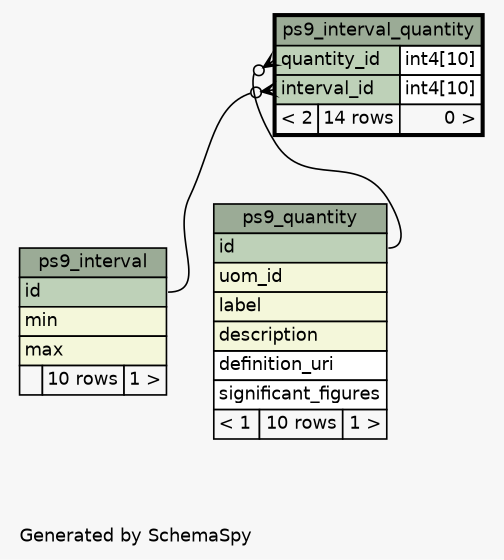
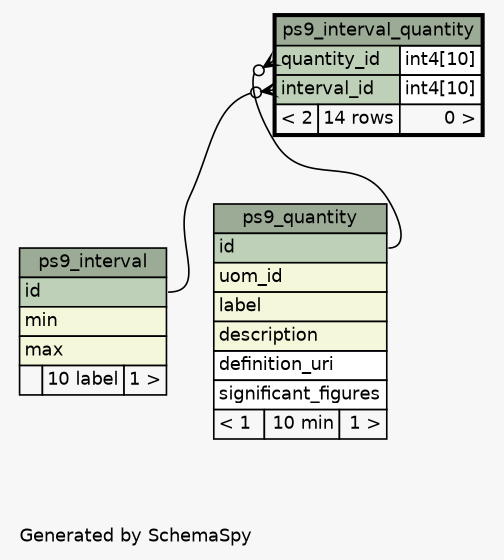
(83, 379) -> (83, 379)
(302, 423) -> (304, 423)
